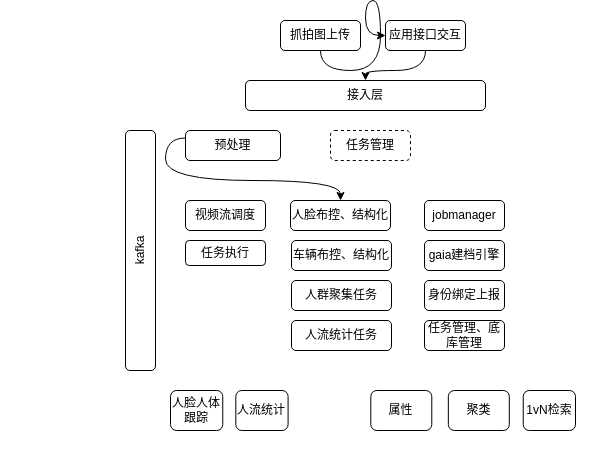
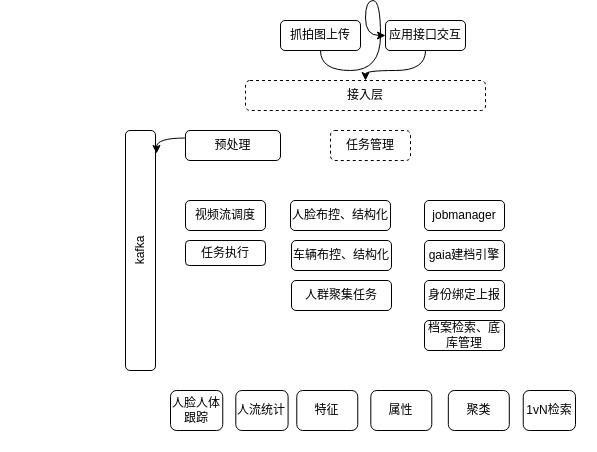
(366, 96) -> (366, 96)
(238, 180) -> (167, 139)
(342, 336) -> none
(465, 336) -> (465, 336)
none -> (327, 411)
